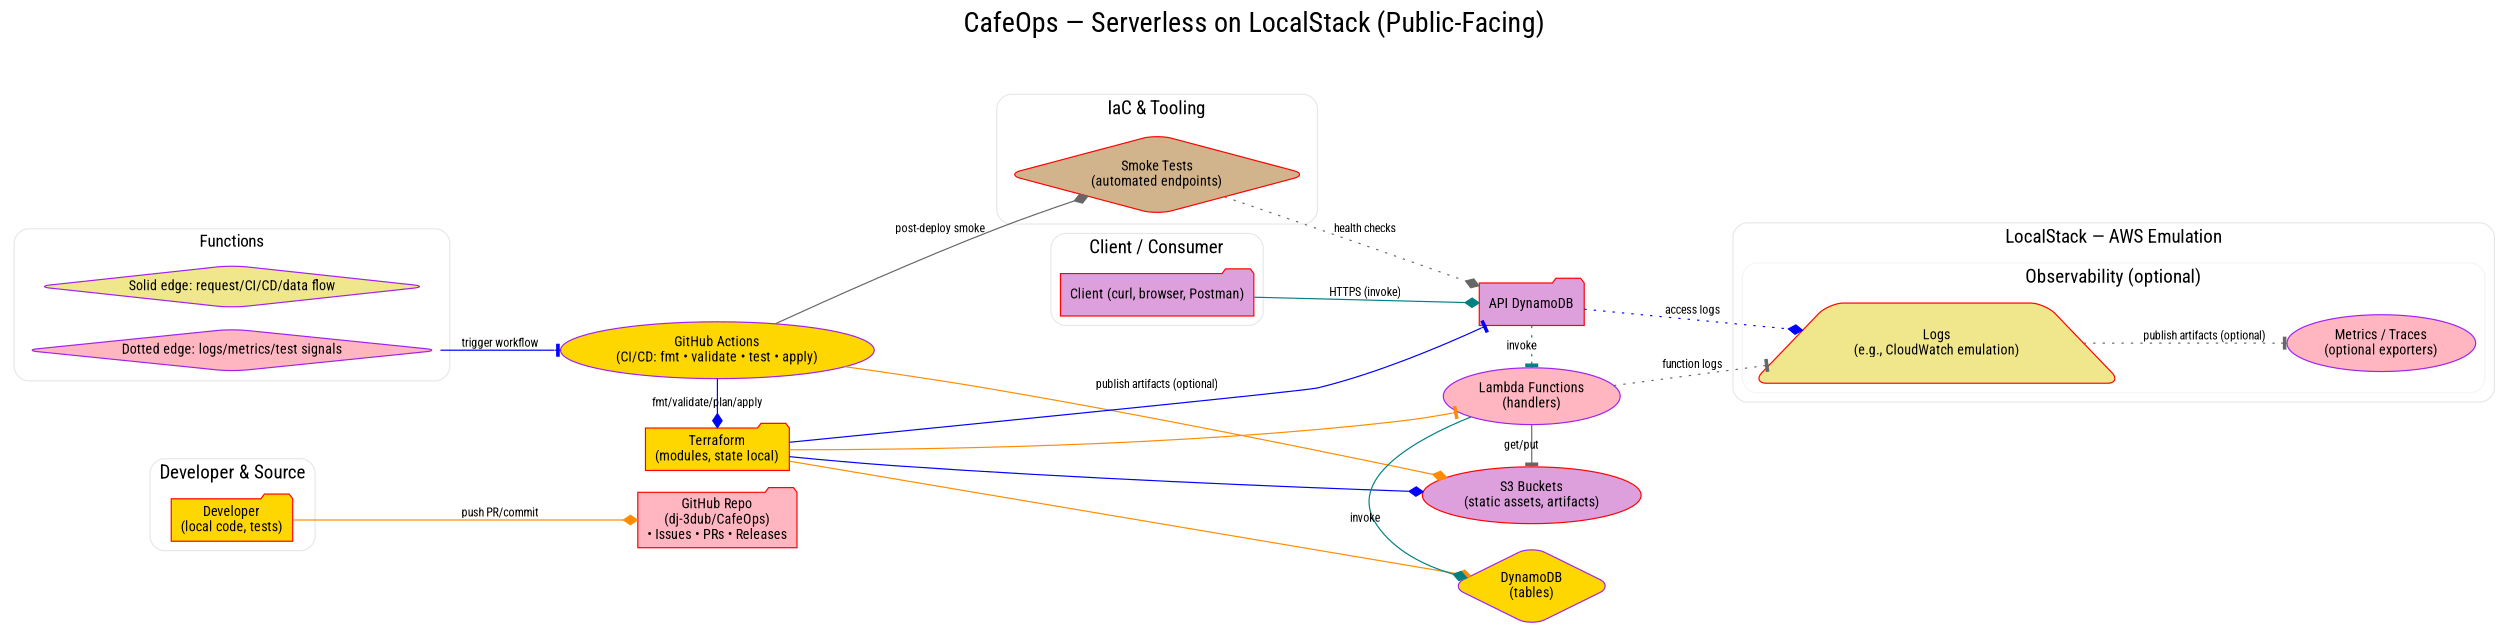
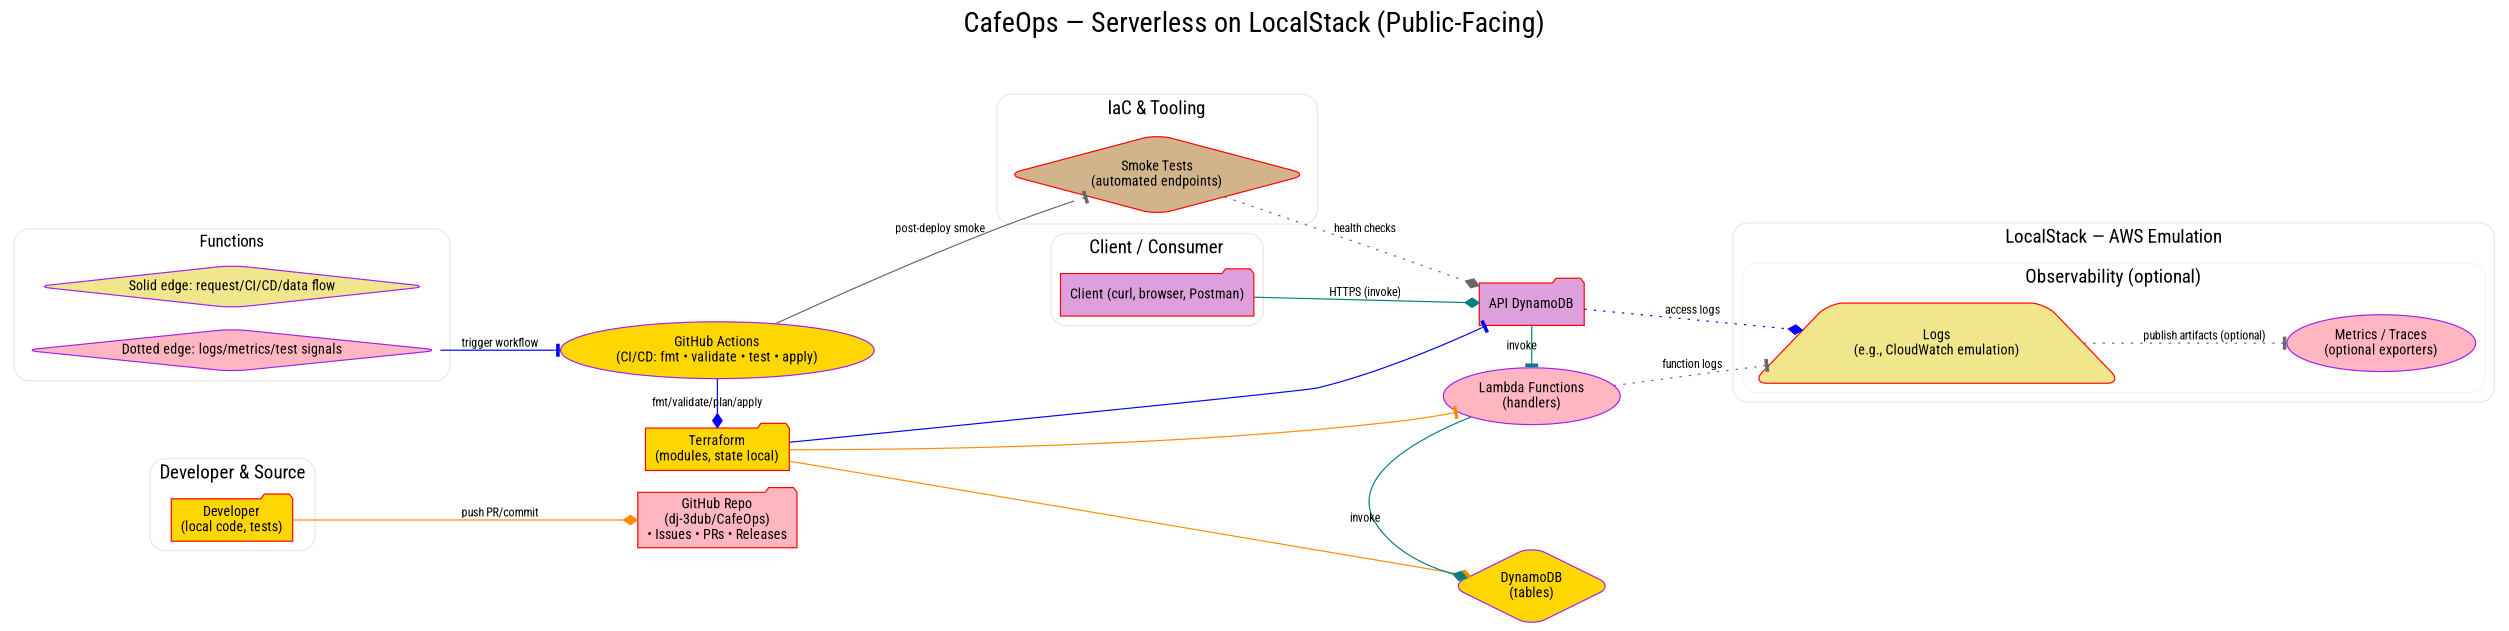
(923, 259) -> (923, 259)
(1532, 344) -> (1532, 344)
(1532, 495) -> none
